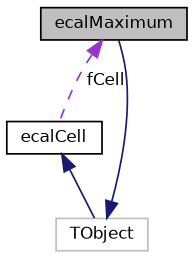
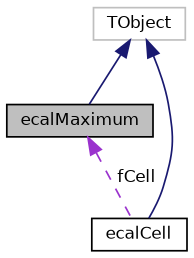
(82, 194) -> (172, 138)
